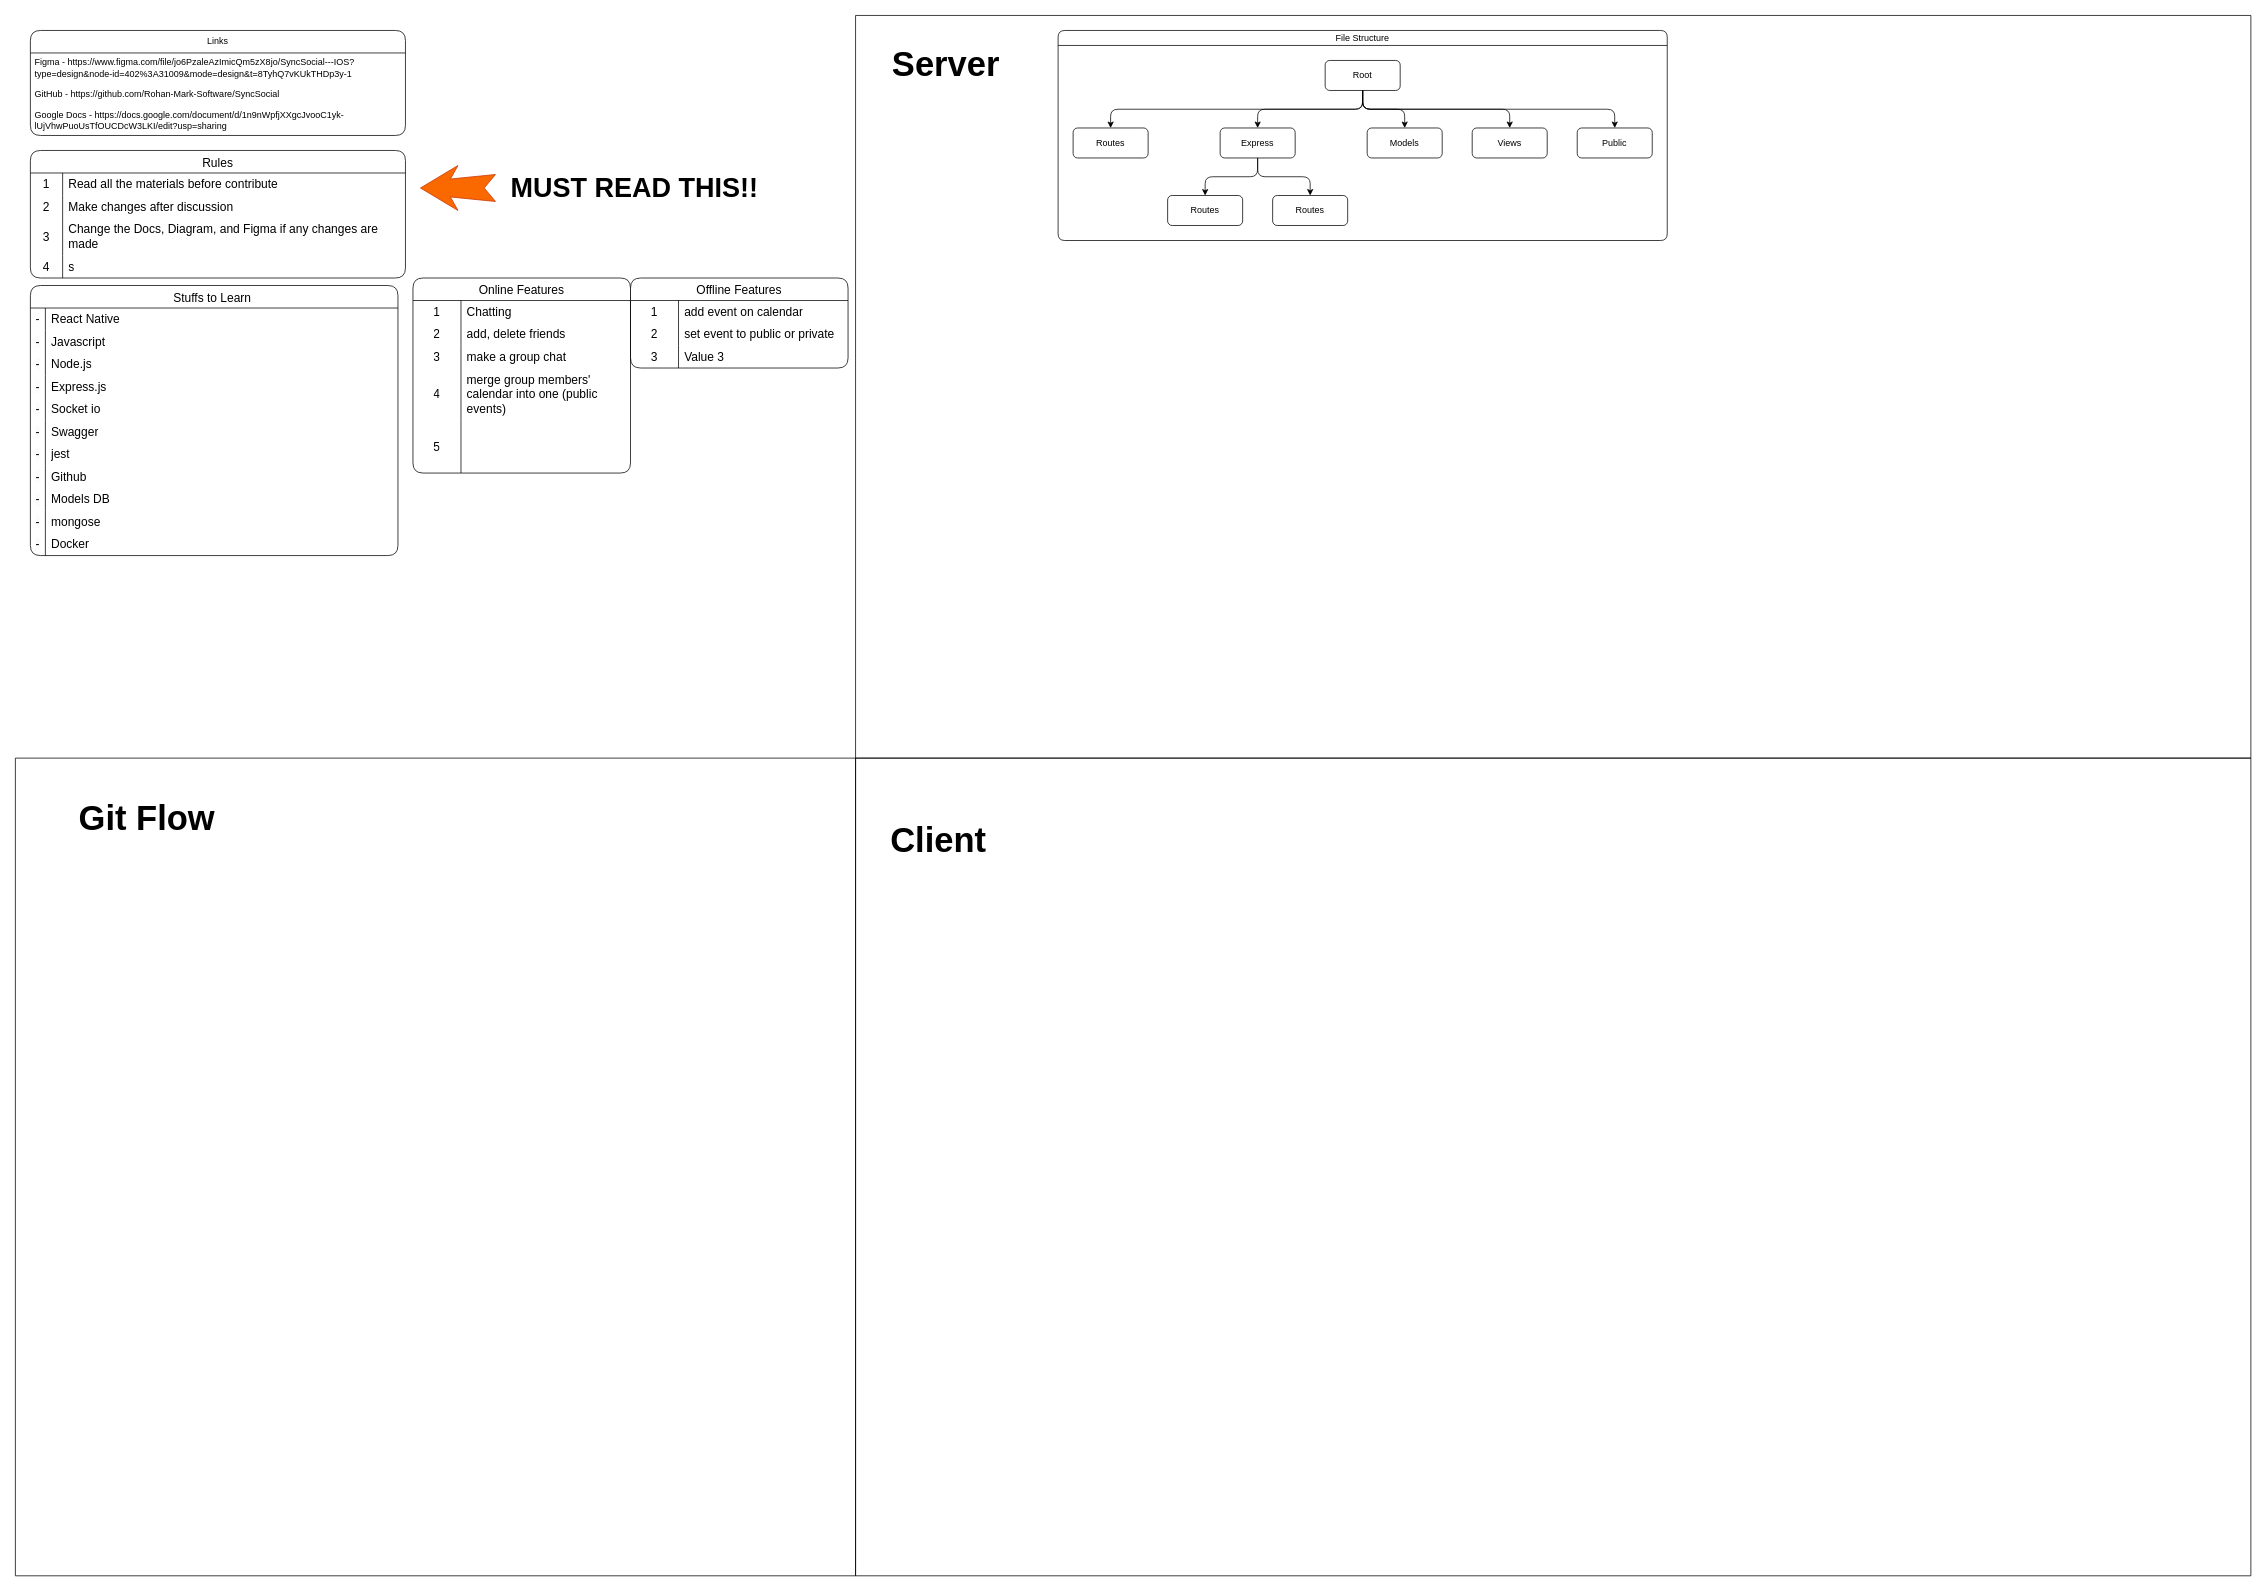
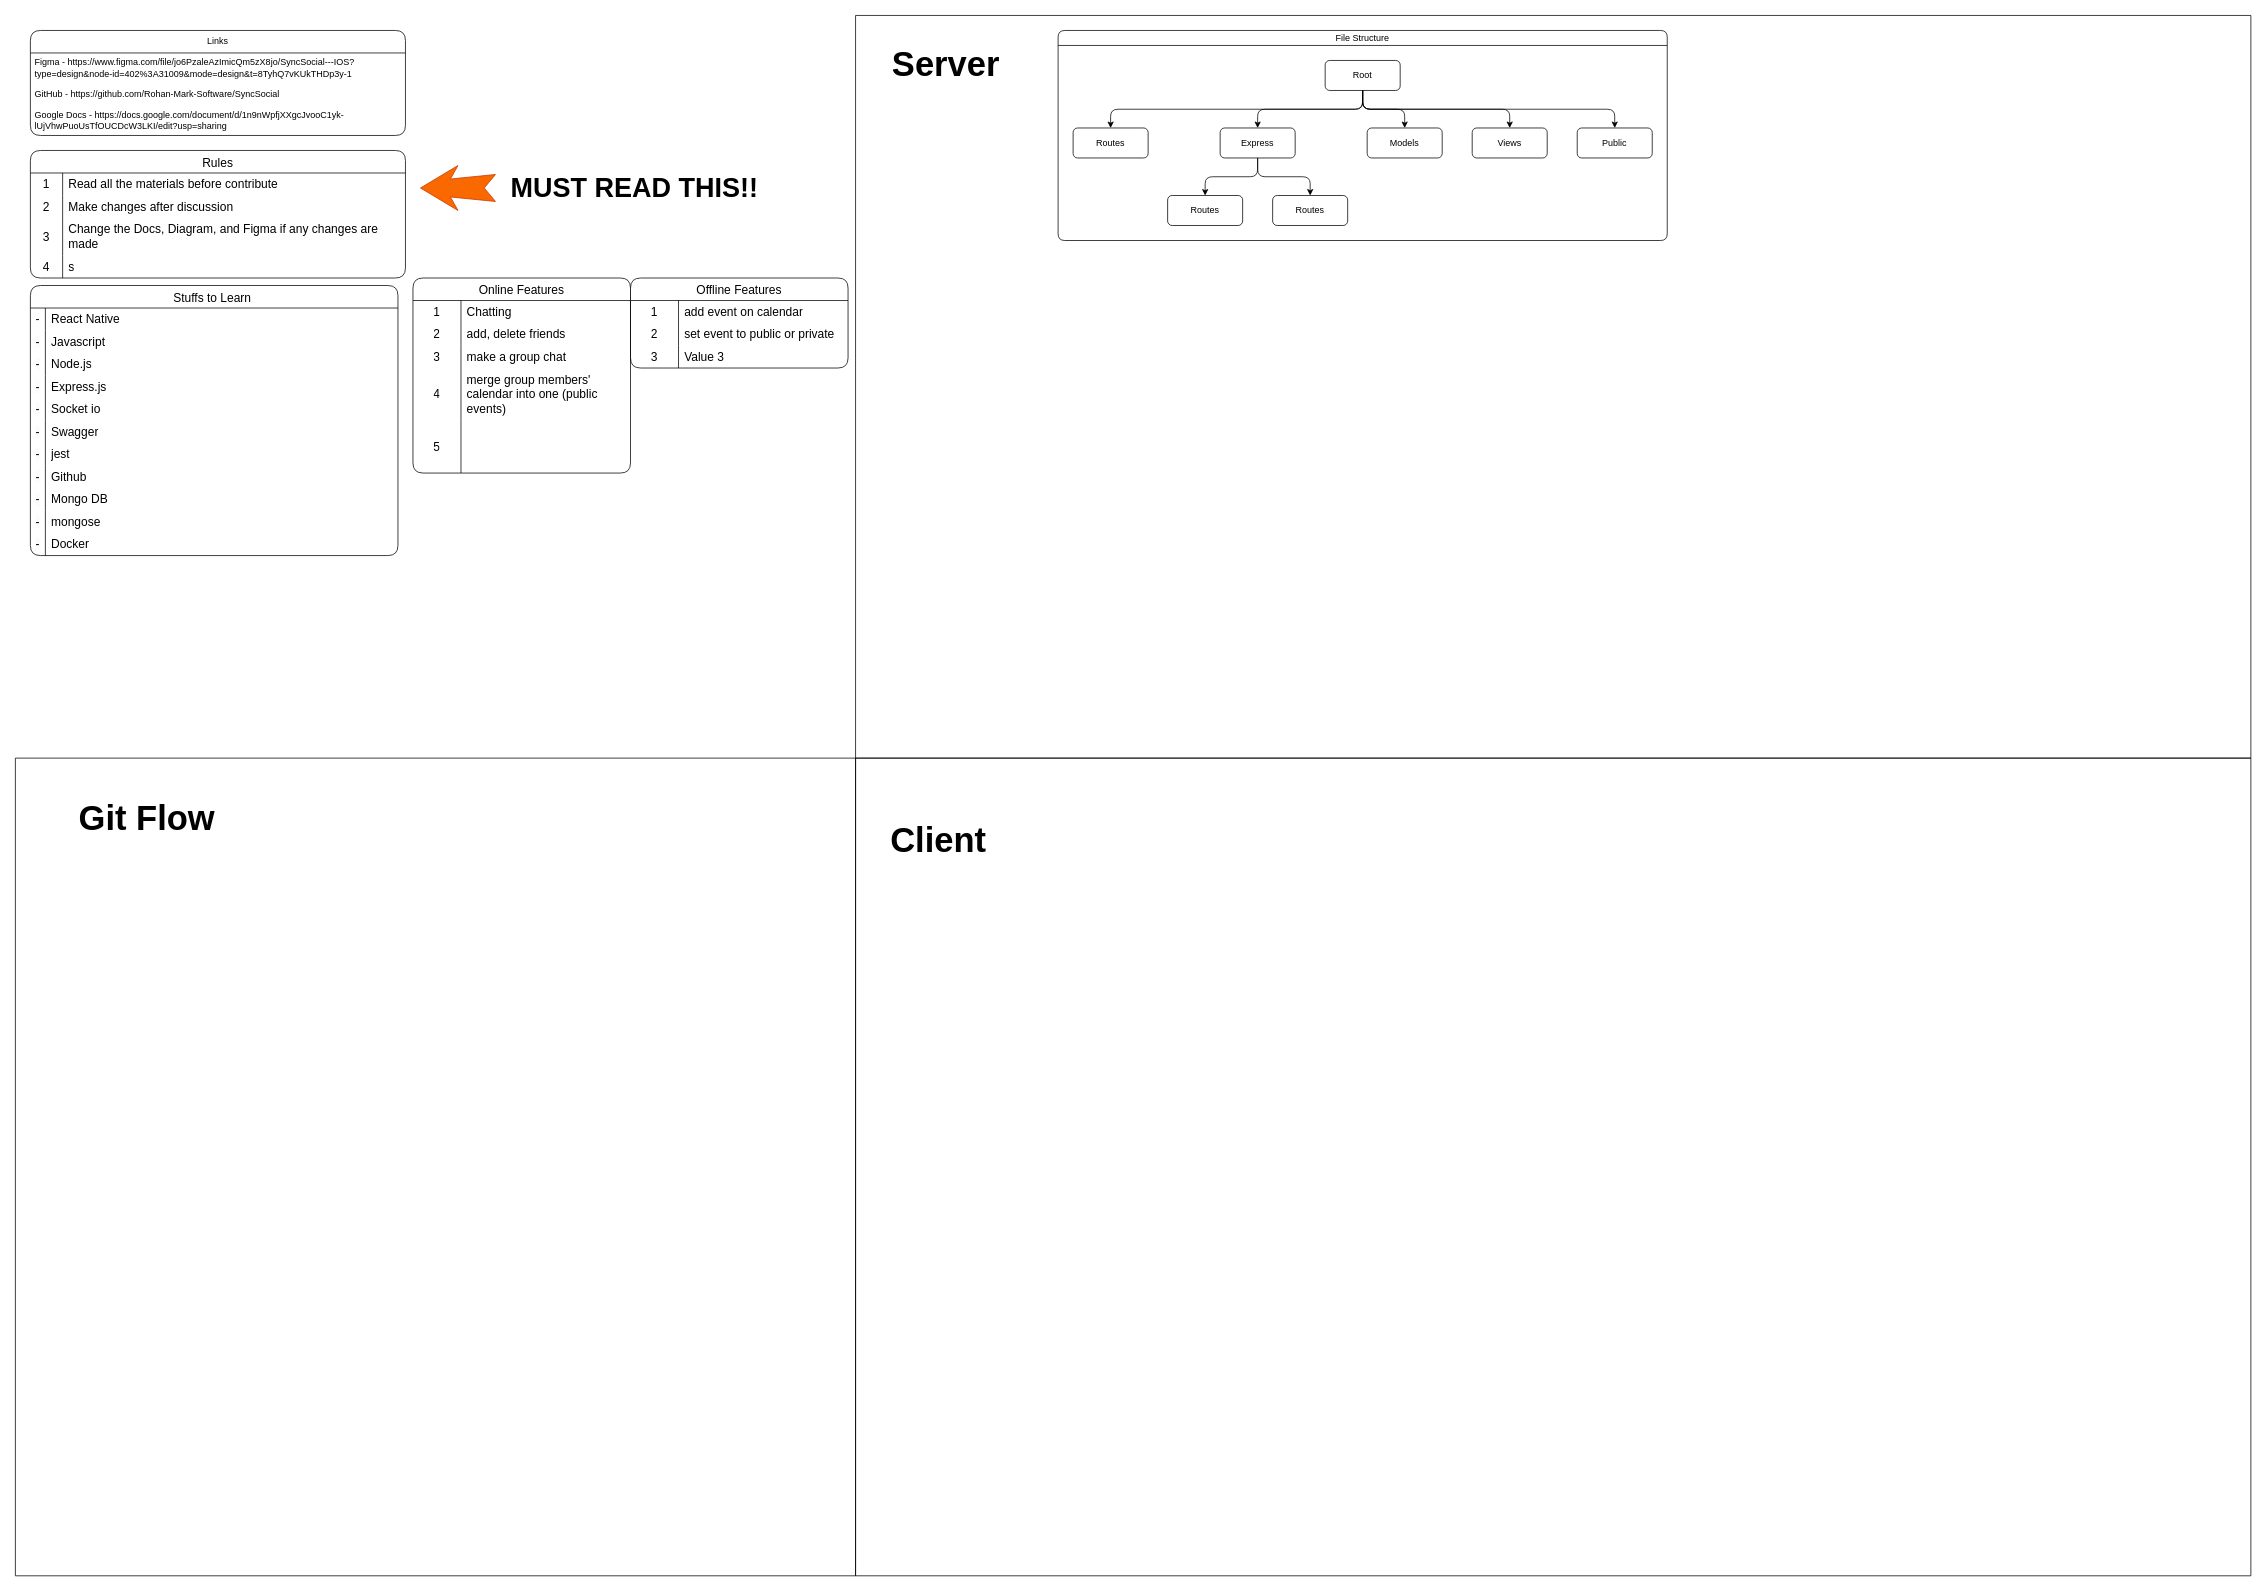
(78, 499) -> (77, 499)
